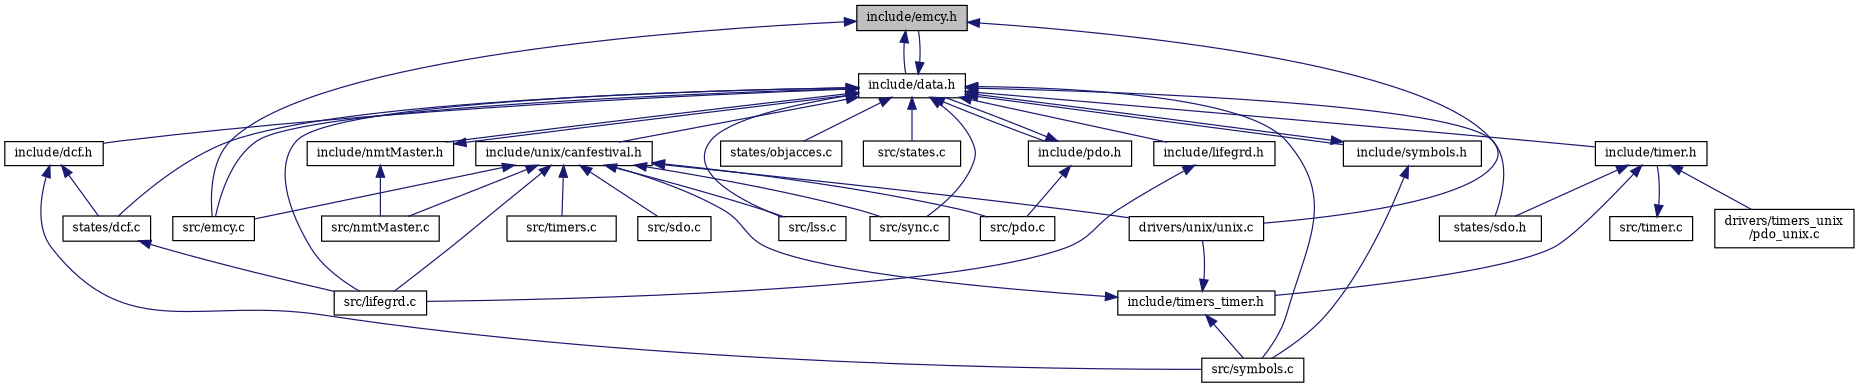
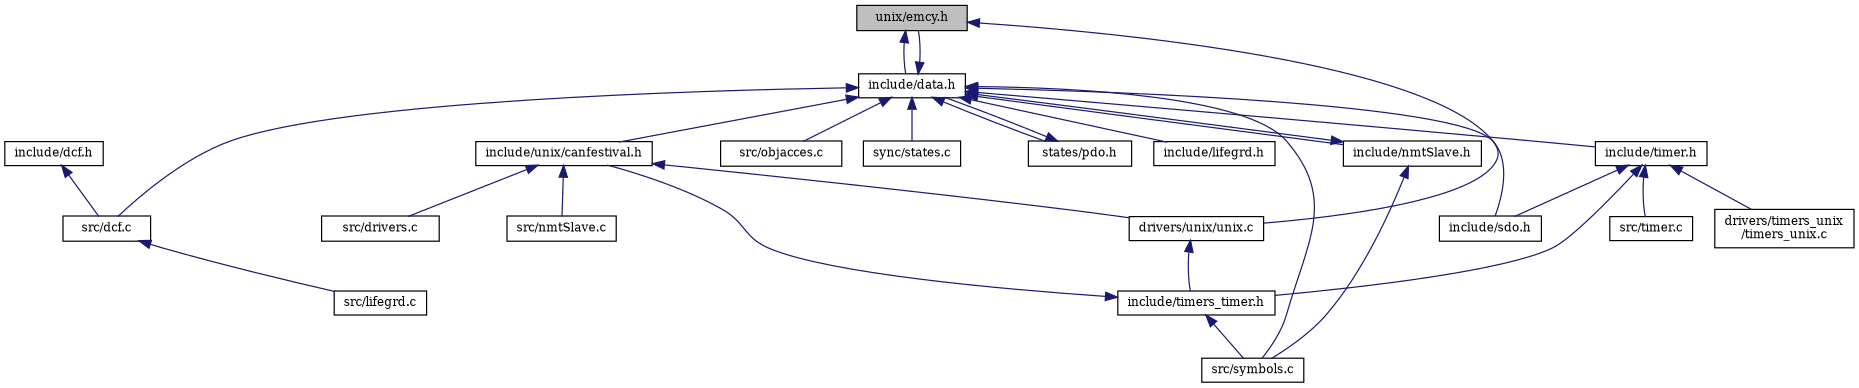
(912, 18) -> (912, 18)
(474, 109) -> none
(299, 140) -> none
(380, 154) -> none
(781, 154) -> (781, 154)
(912, 154) -> (912, 154)
(1080, 154) -> (1080, 154)
(1412, 154) -> (1412, 154)
(1659, 185) -> (1643, 197)
(107, 229) -> (107, 229)
(214, 229) -> none
(380, 229) -> (380, 229)
(562, 229) -> (562, 229)
(674, 229) -> none
(812, 229) -> none
(910, 229) -> none
(1018, 229) -> none
(1490, 229) -> (1490, 229)
(1784, 229) -> (1784, 229)
(468, 233) -> none
(1204, 260) -> (1188, 272)
(819, 285) -> none
(579, 345) -> none
